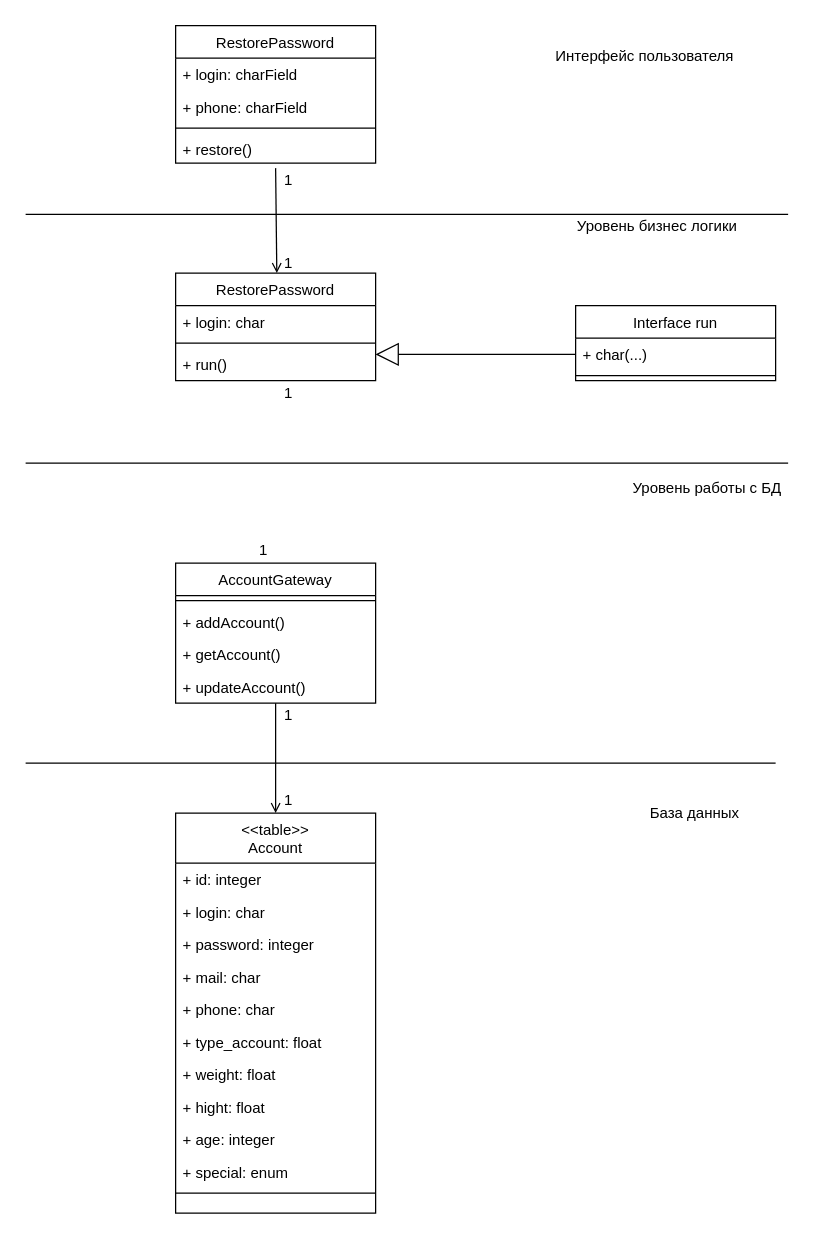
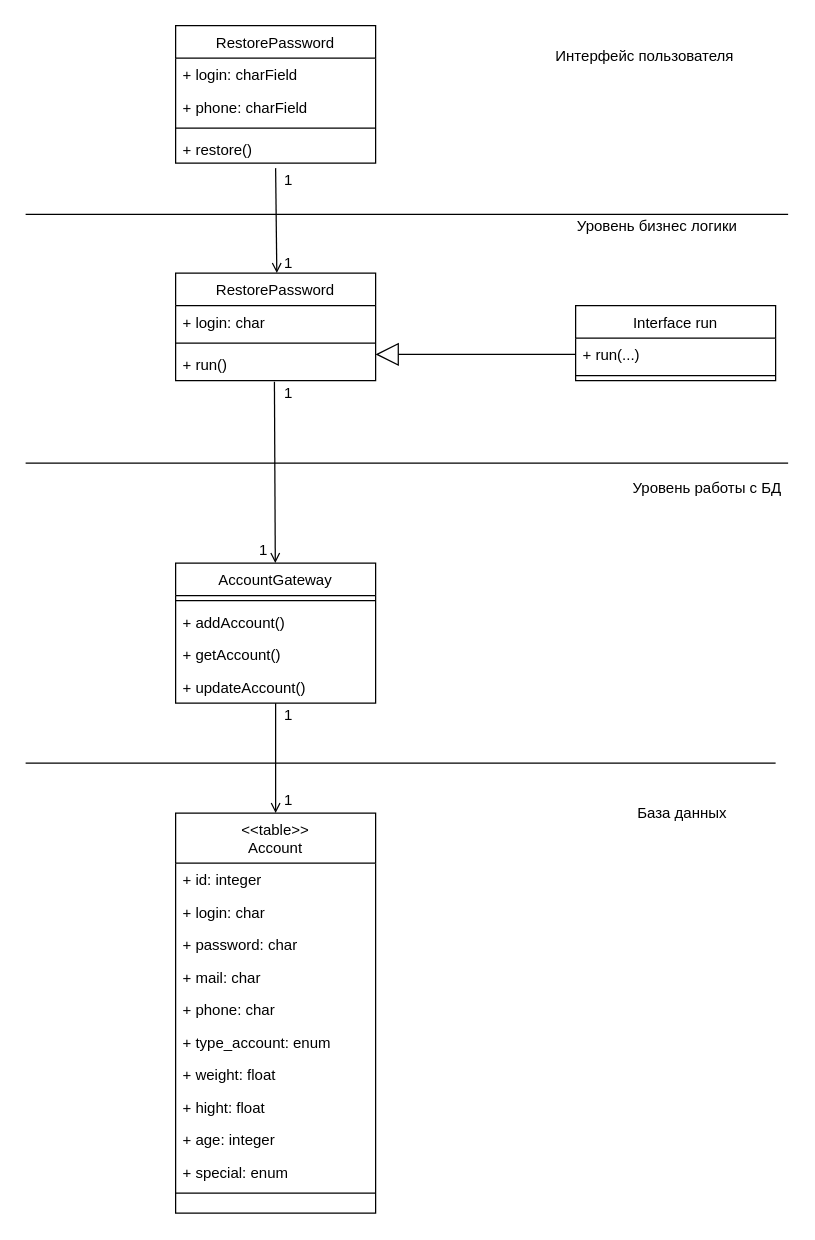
(621, 355) -> (617, 355)
none -> (275, 471)
(694, 813) -> (682, 813)
(255, 945) -> (244, 945)
(263, 1043) -> (261, 1043)
